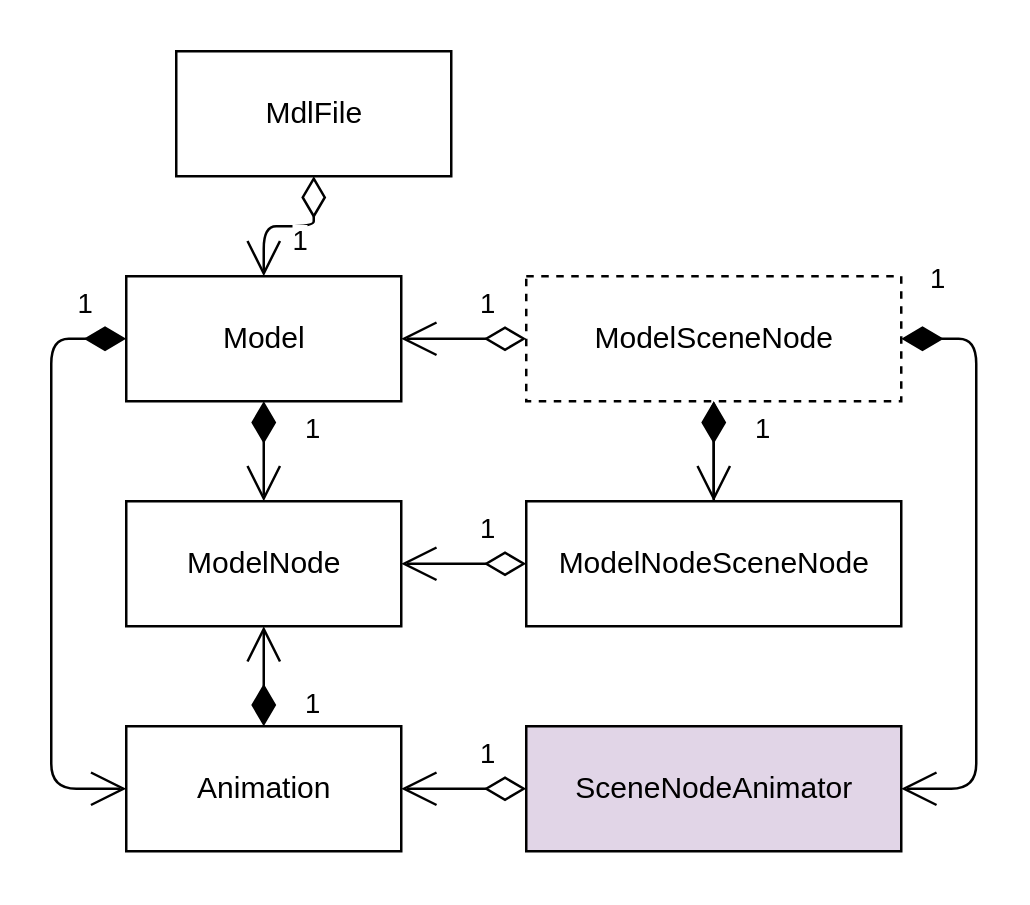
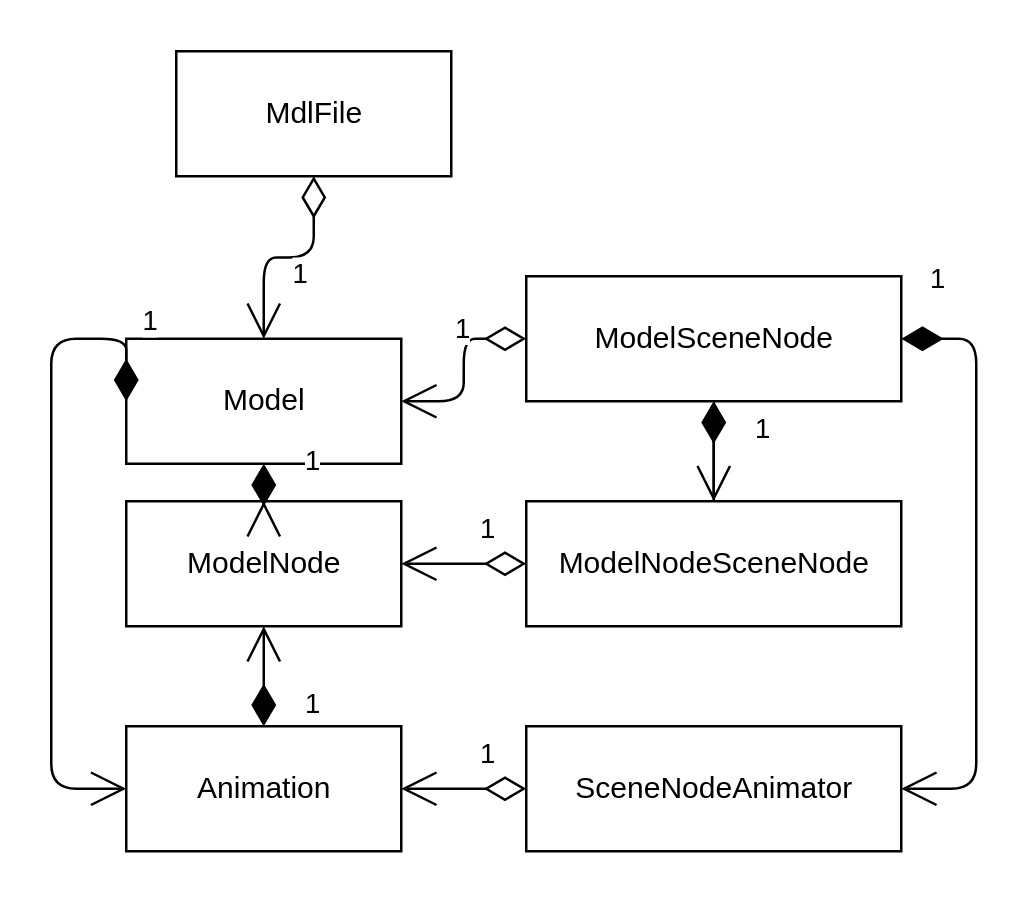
(264, 339) -> (264, 401)
(714, 339) -> (714, 339)
(714, 789) -> (714, 789)
